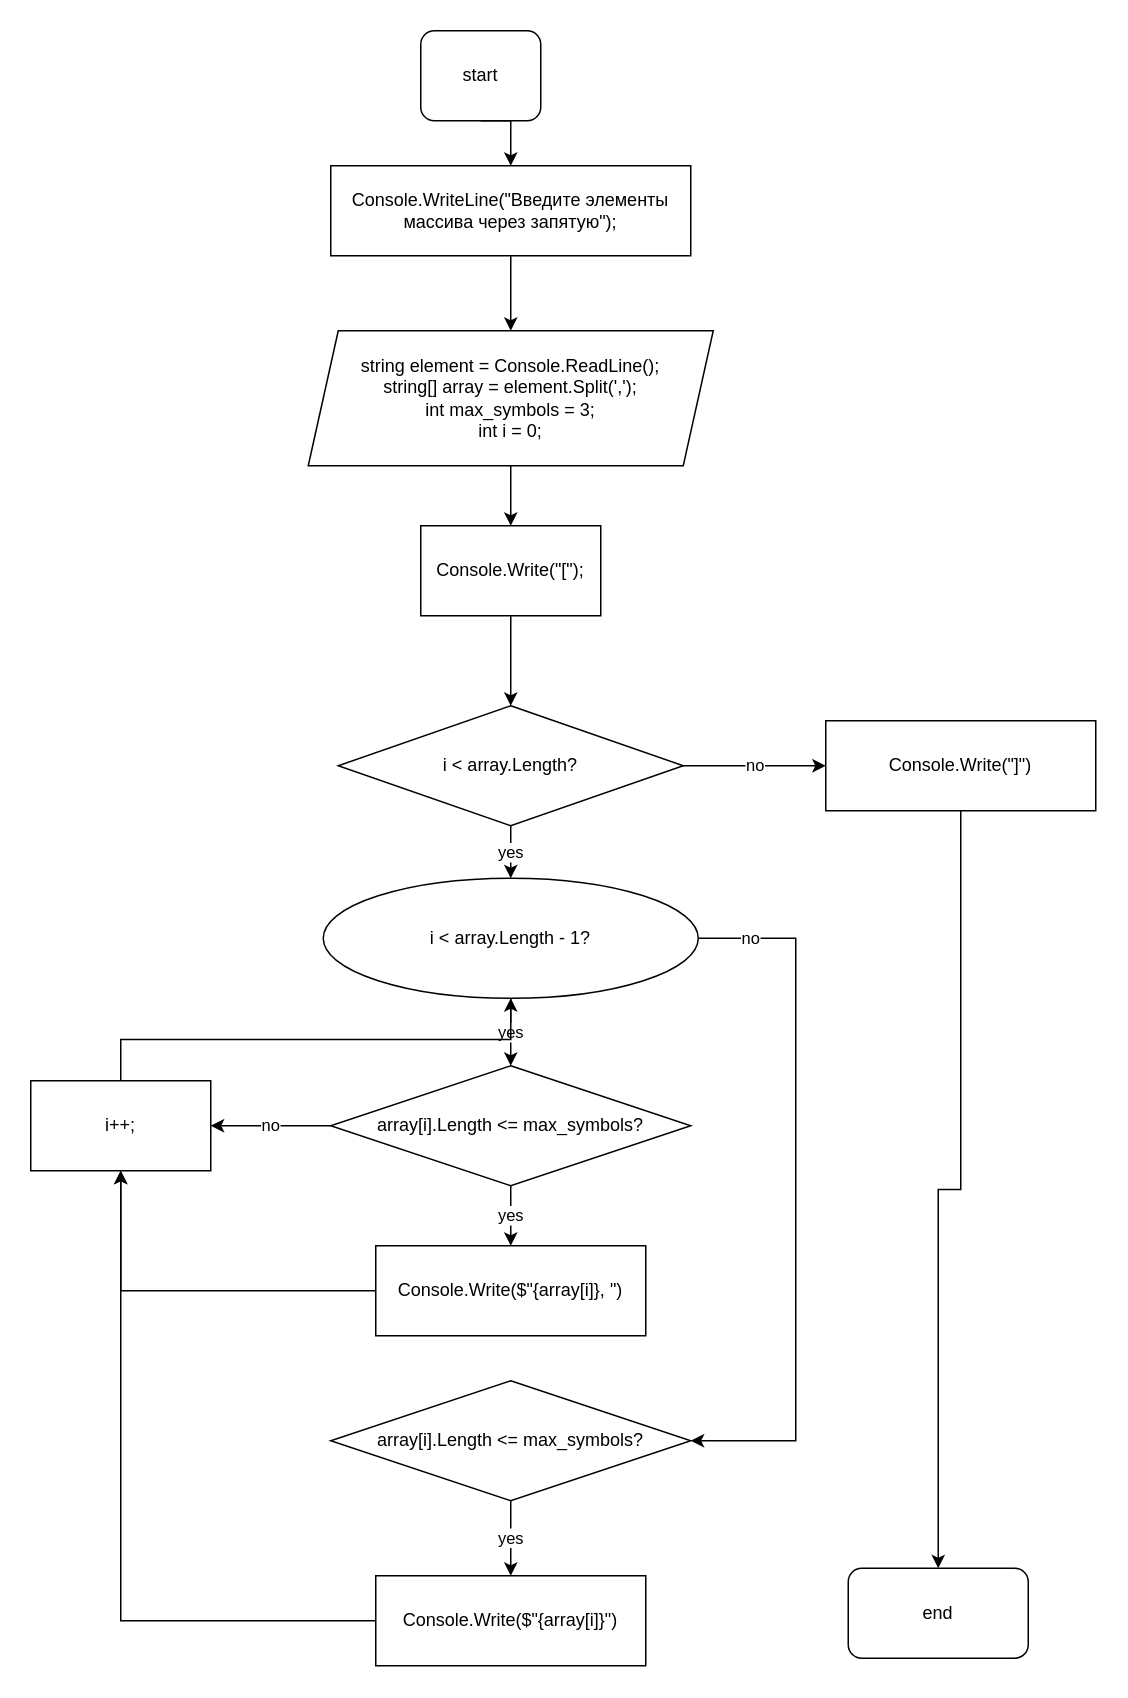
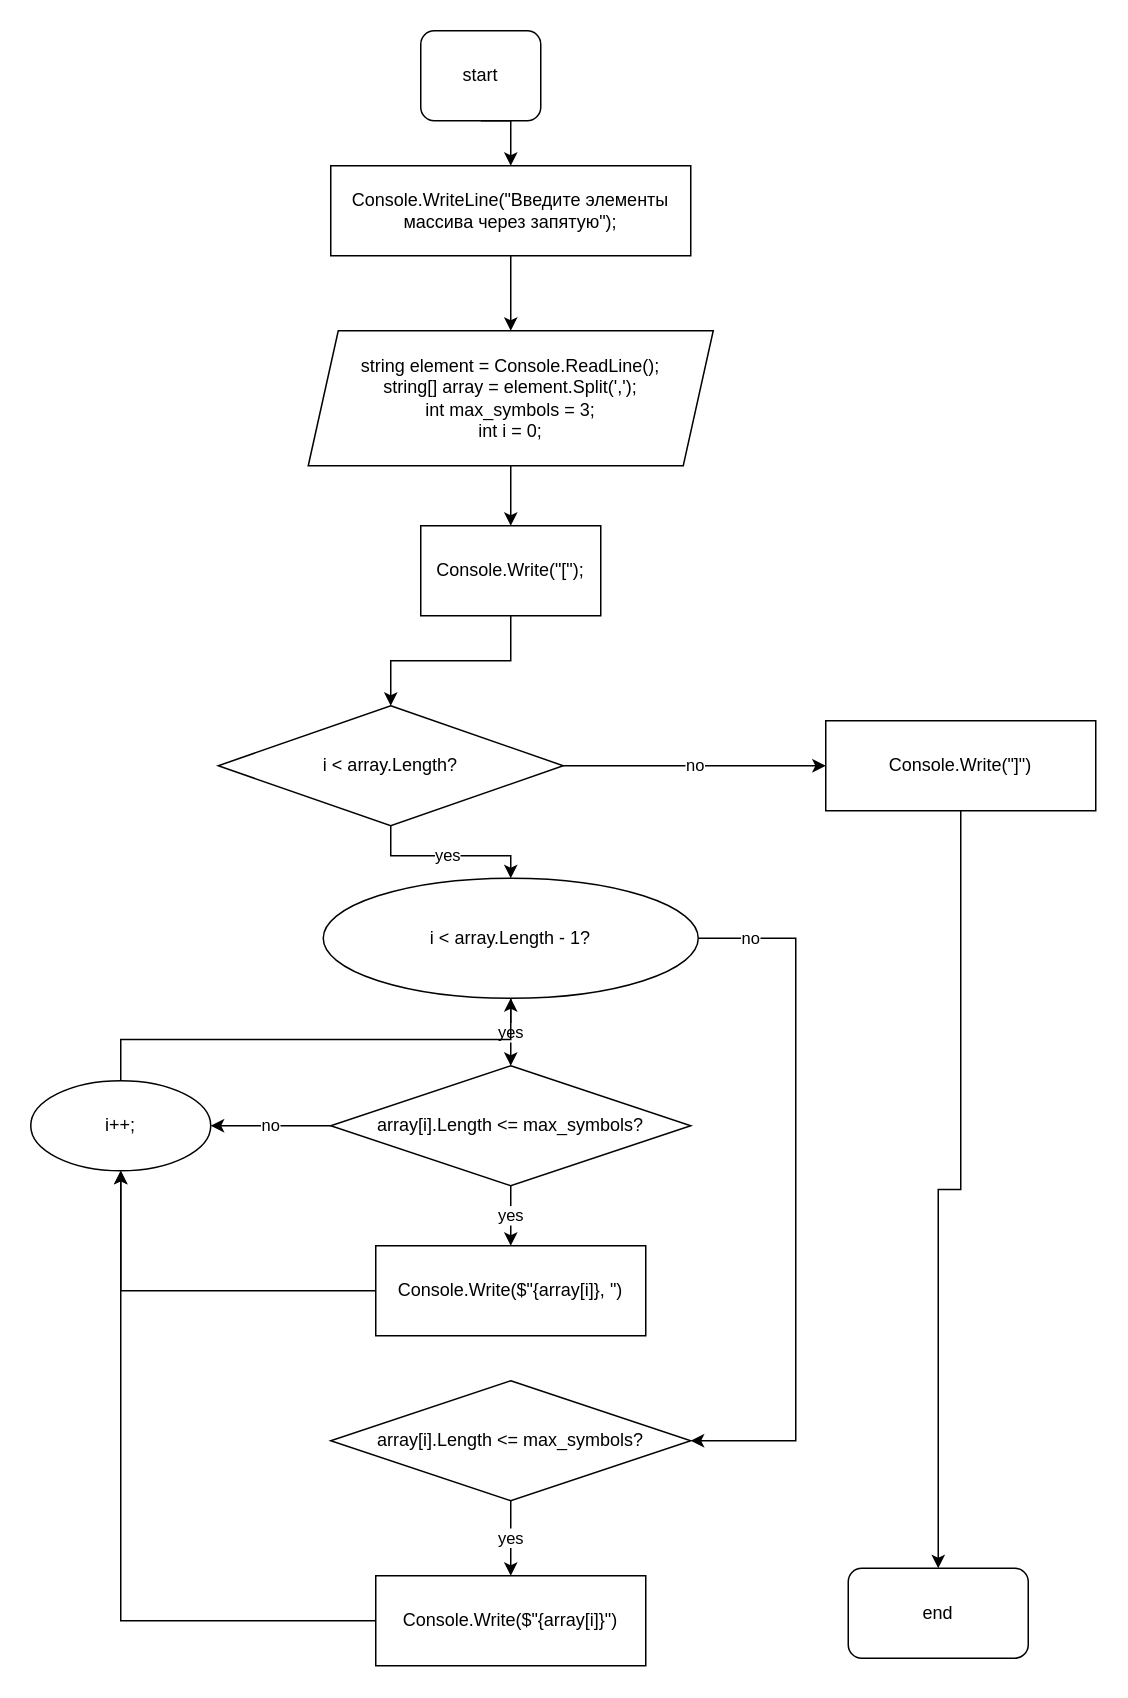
(511, 766) -> (391, 766)
(121, 1126) -> (121, 1126)
